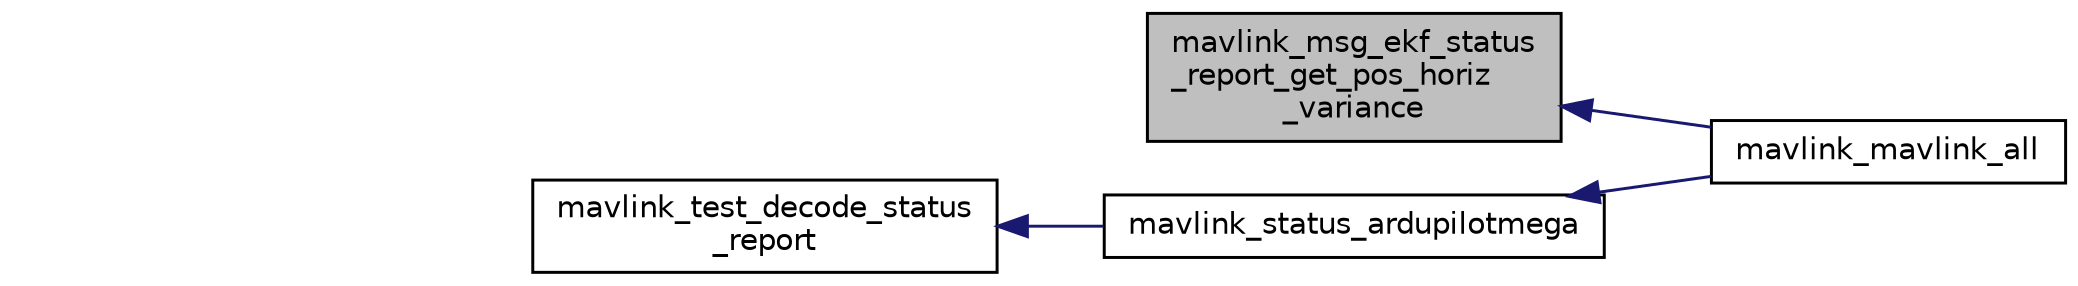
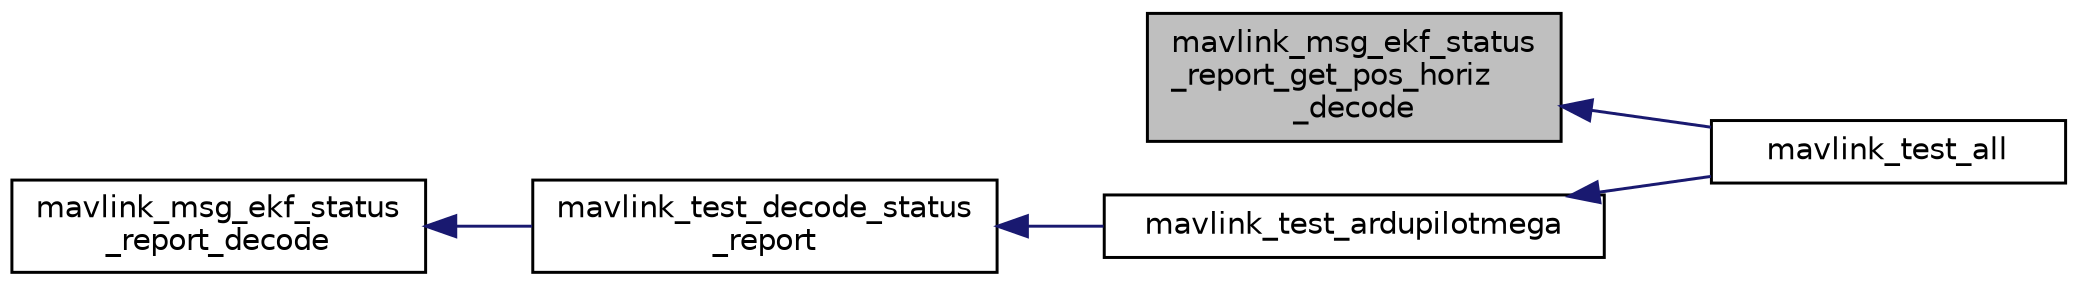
(1354, 77) -> (1354, 77)
(1889, 152) -> (1889, 152)
none -> (219, 226)
(1354, 226) -> (1354, 226)
